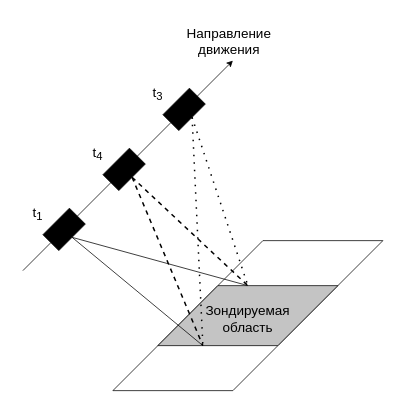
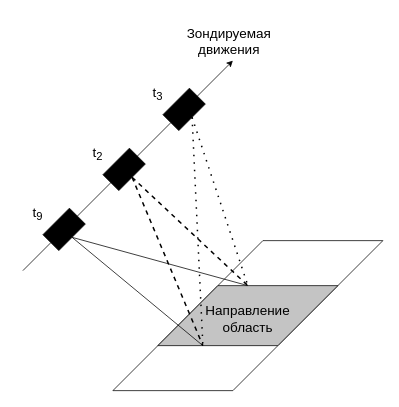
(229, 42) -> (229, 42)
(98, 154) -> (98, 154)
(38, 214) -> (38, 214)
(248, 319) -> (248, 319)
